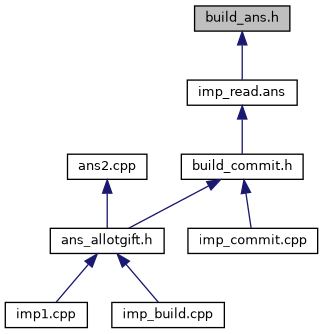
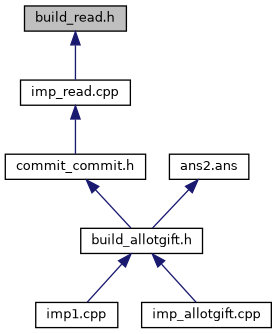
(242, 19) -> (75, 19)
(242, 93) -> (75, 93)
(107, 167) -> (209, 167)
(242, 167) -> (75, 167)
(107, 241) -> (142, 241)
(253, 241) -> none
(168, 315) -> (206, 315)
